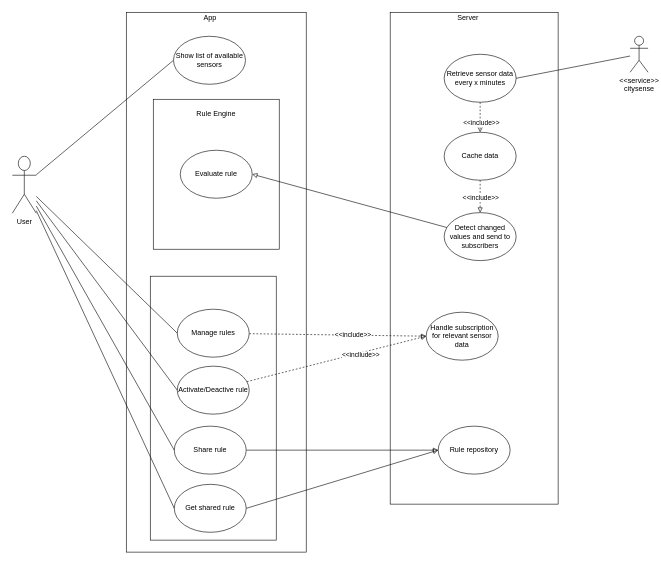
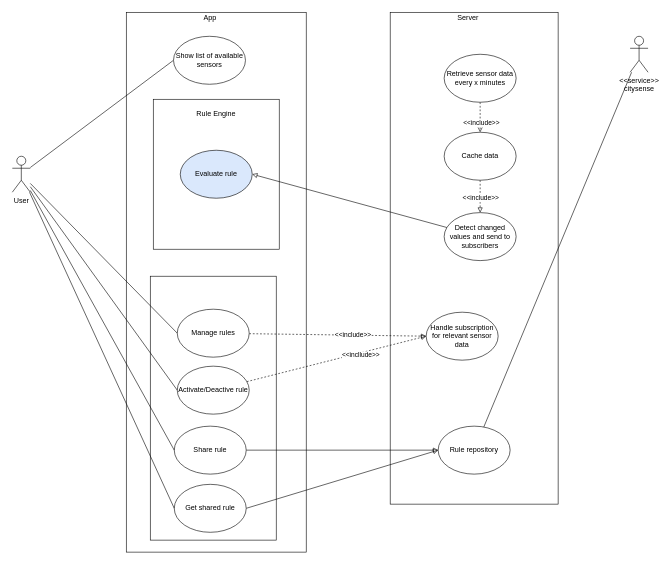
(573, 67) -> (557, 251)
(216, 174) -> (216, 174)
(24, 185) -> (21, 174)
